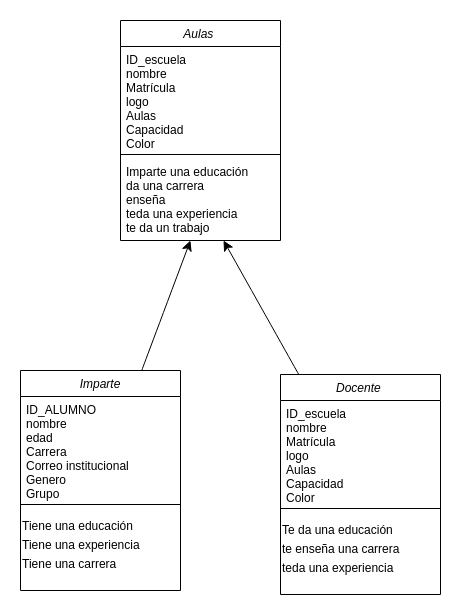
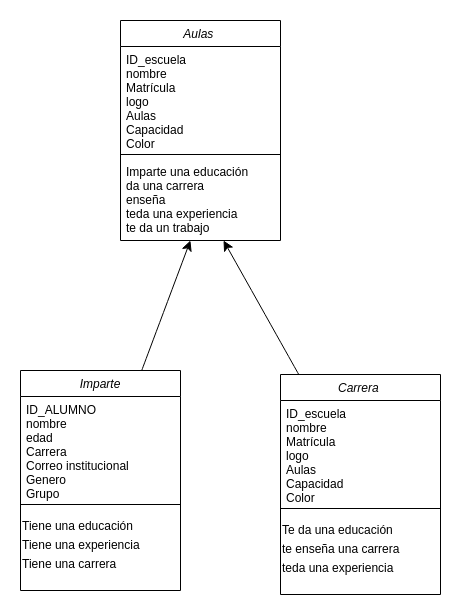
(360, 388) -> (360, 388)
